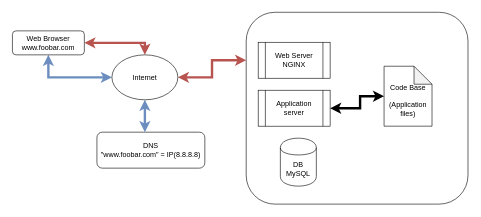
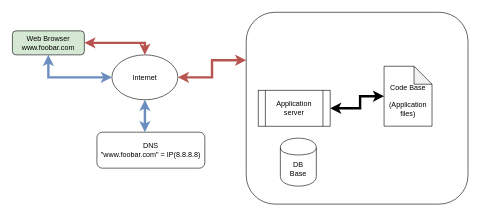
(48, 43) -> (48, 43)
(294, 60) -> none
(299, 170) -> (299, 170)
